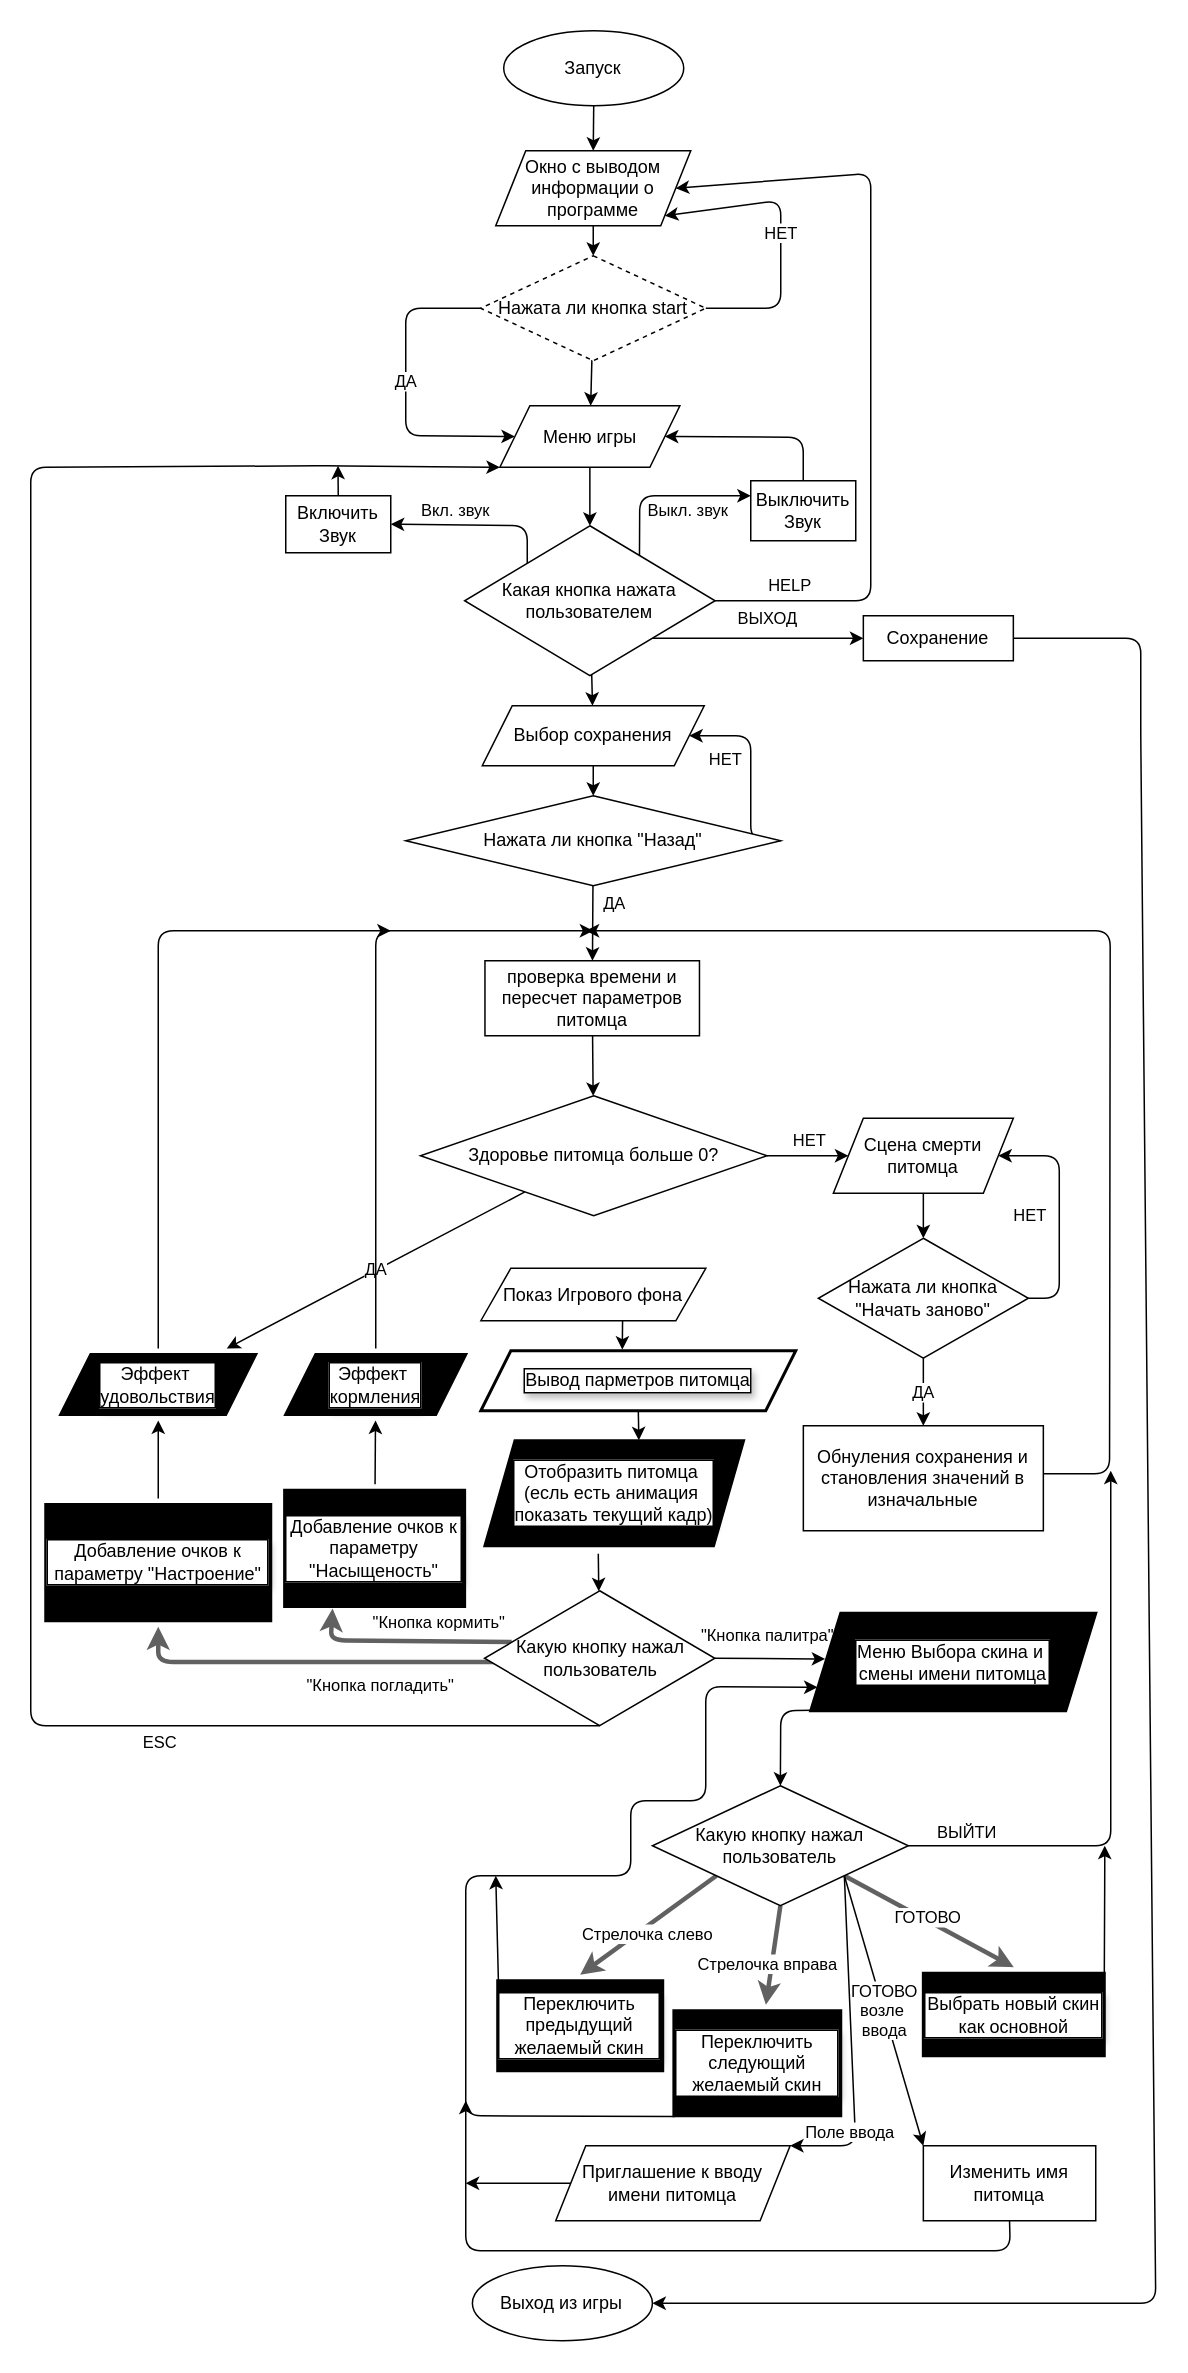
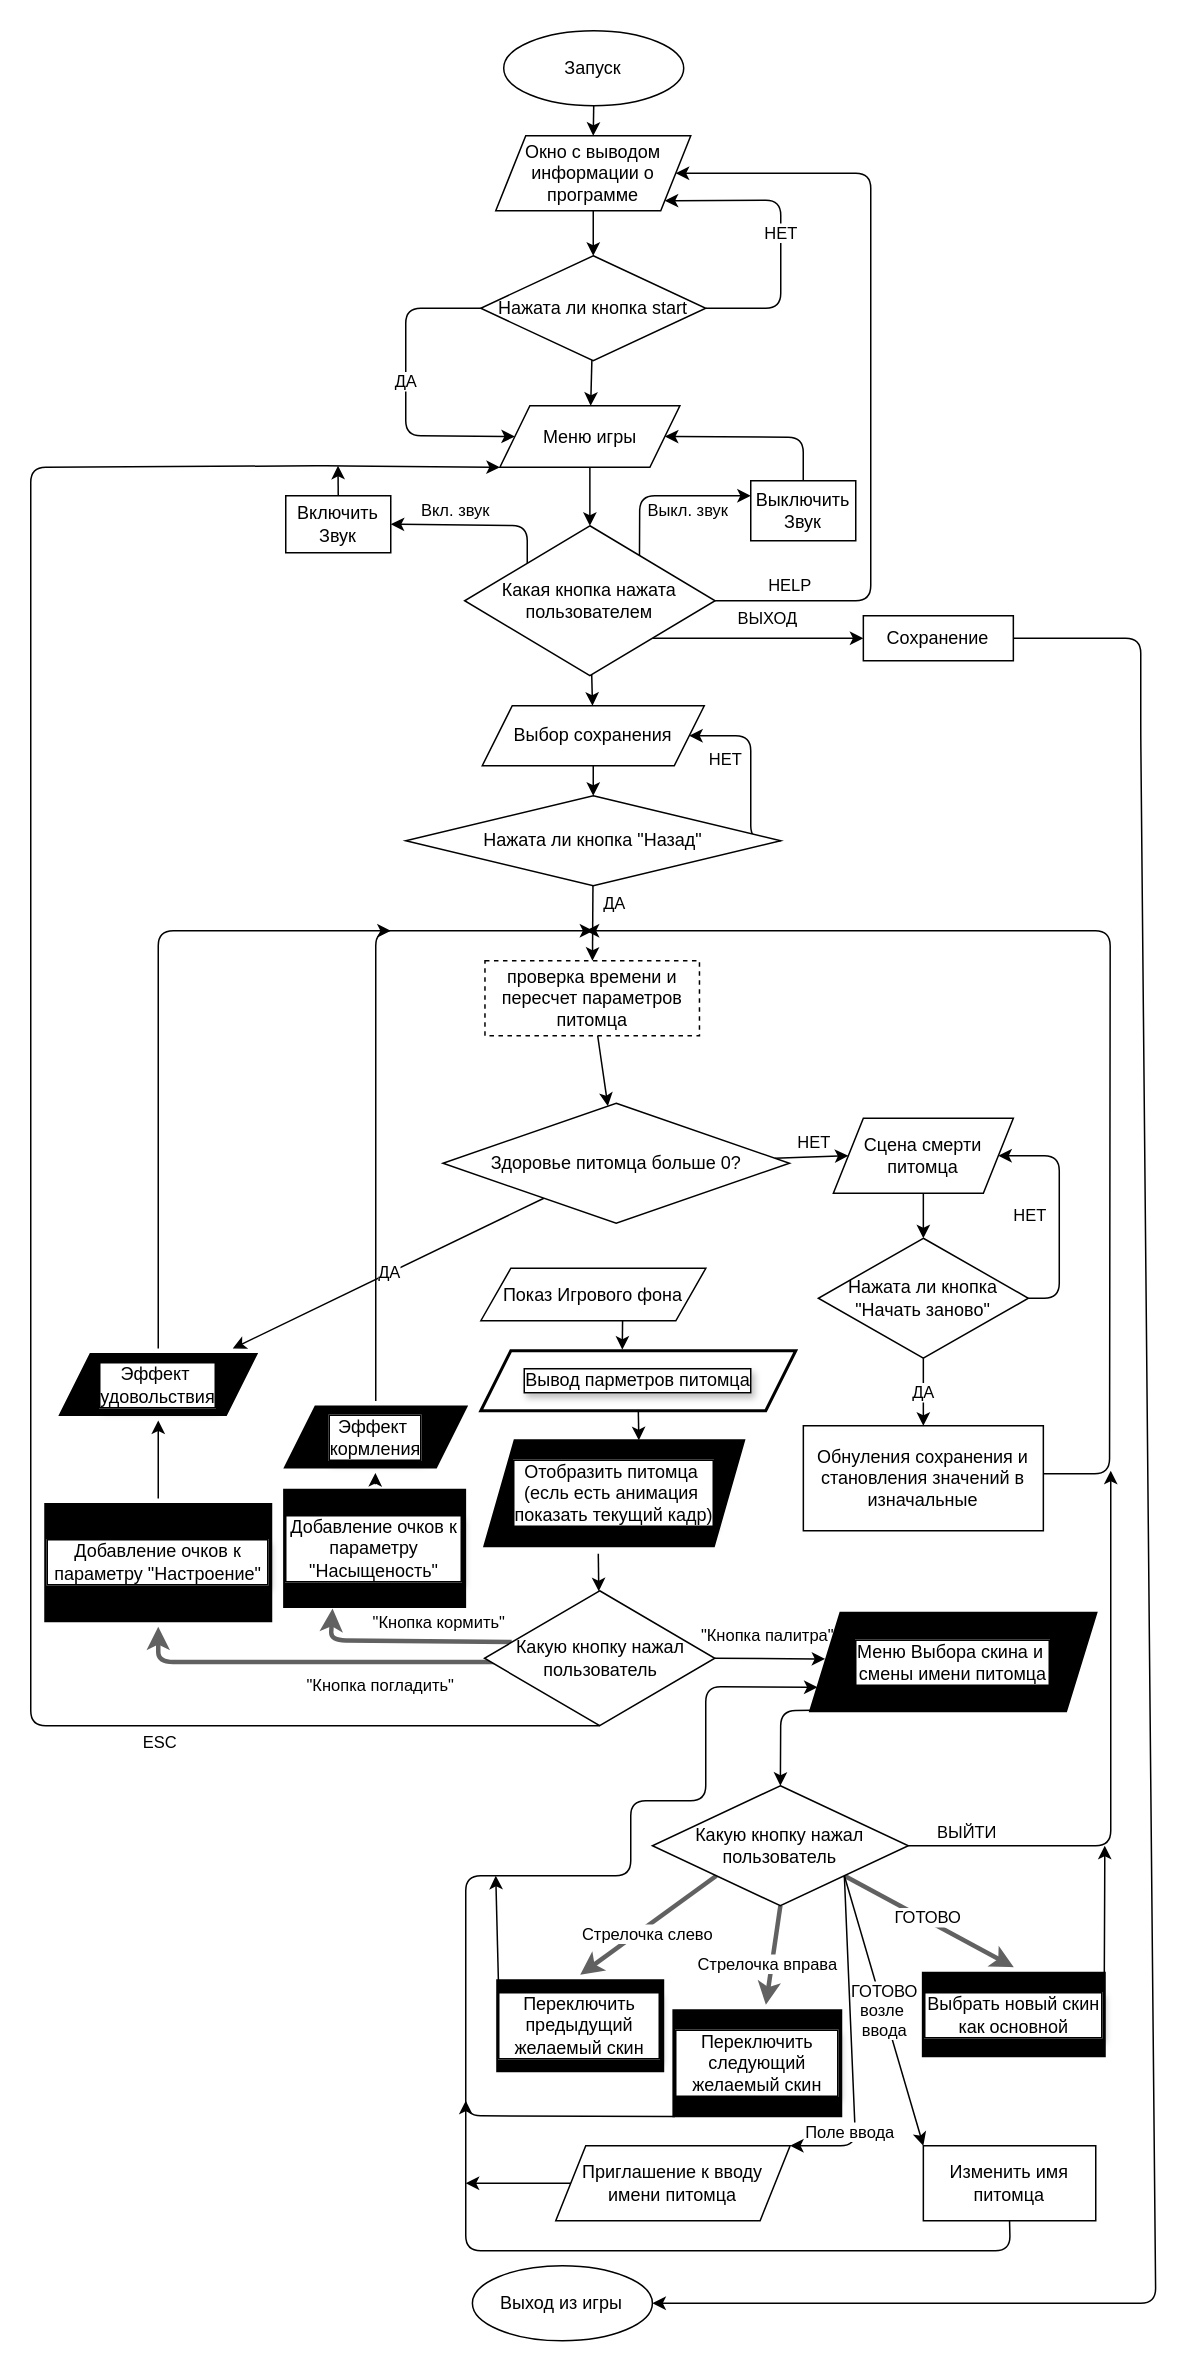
(593, 188) -> (593, 173)
(593, 308) -> (593, 308)
(592, 998) -> (592, 998)
(594, 1156) -> (616, 1163)
(376, 1385) -> (376, 1437)
